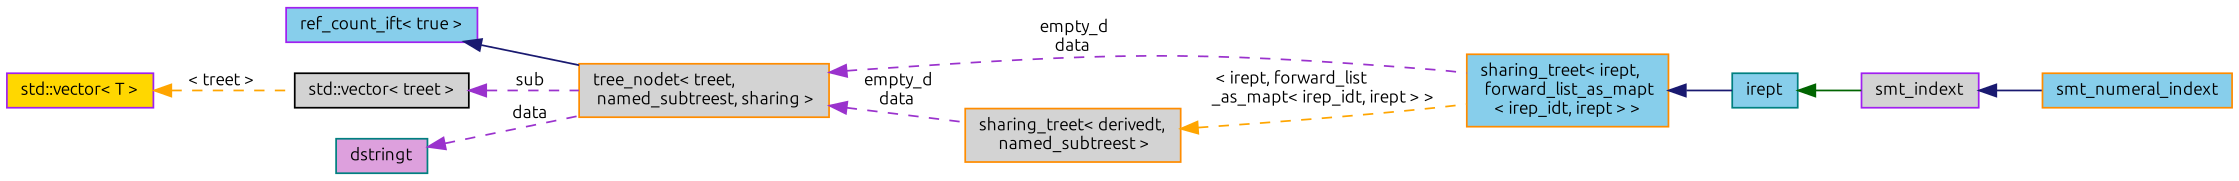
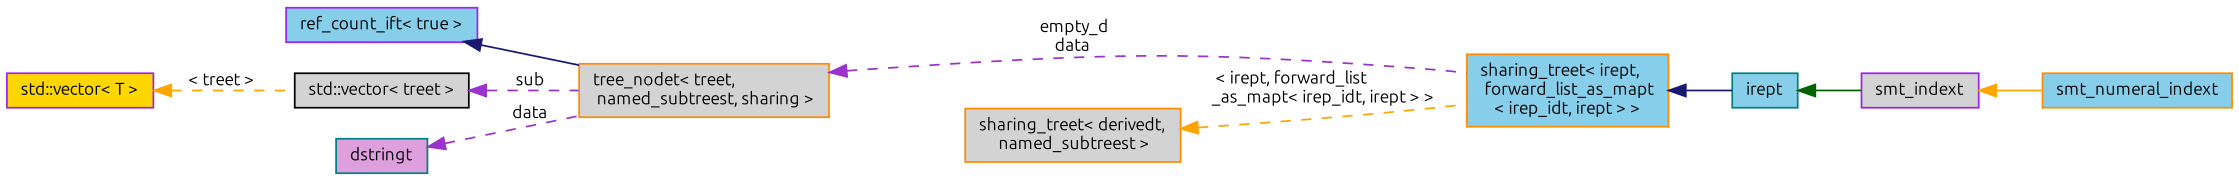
(2019, 90) -> (2019, 90)
(906, 115) -> none
